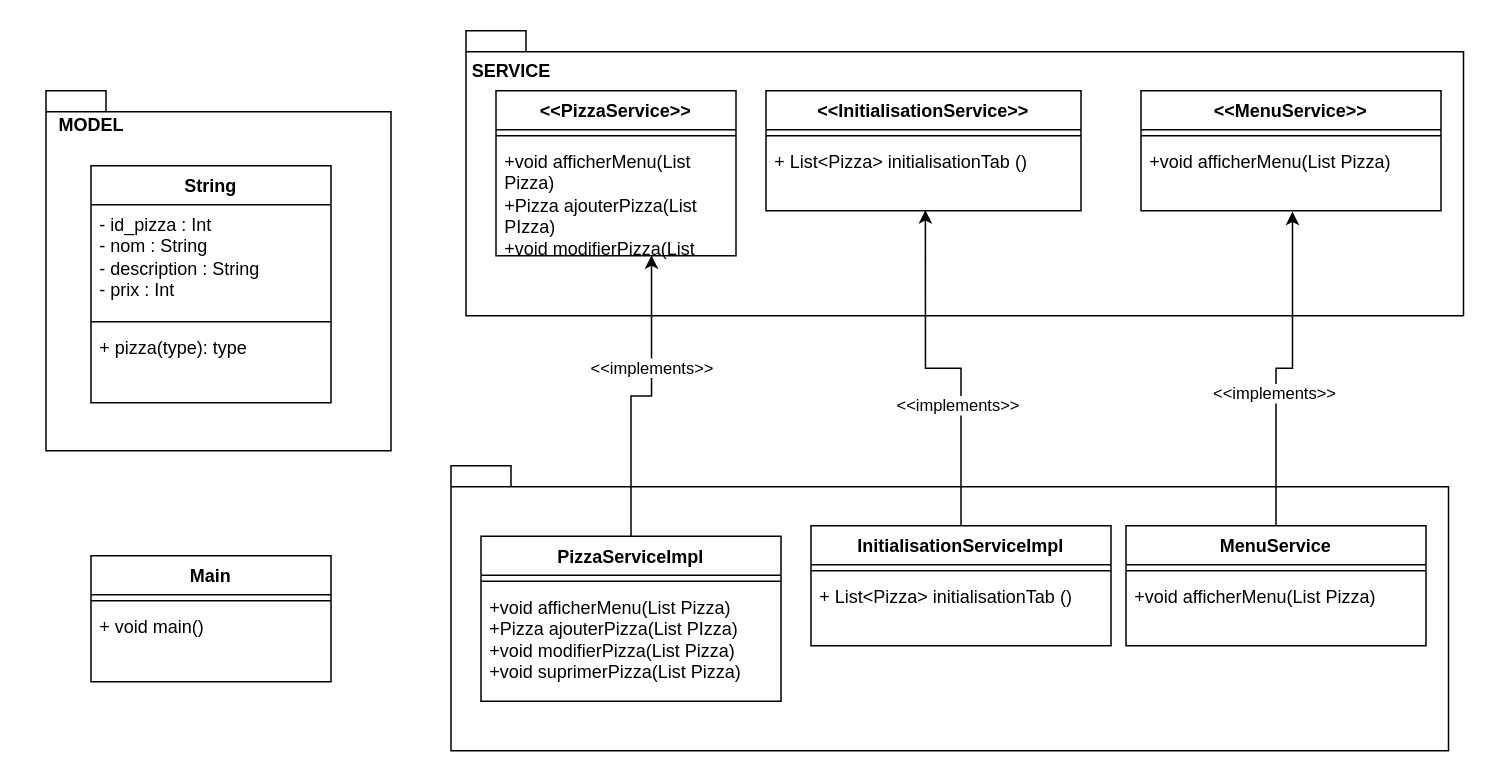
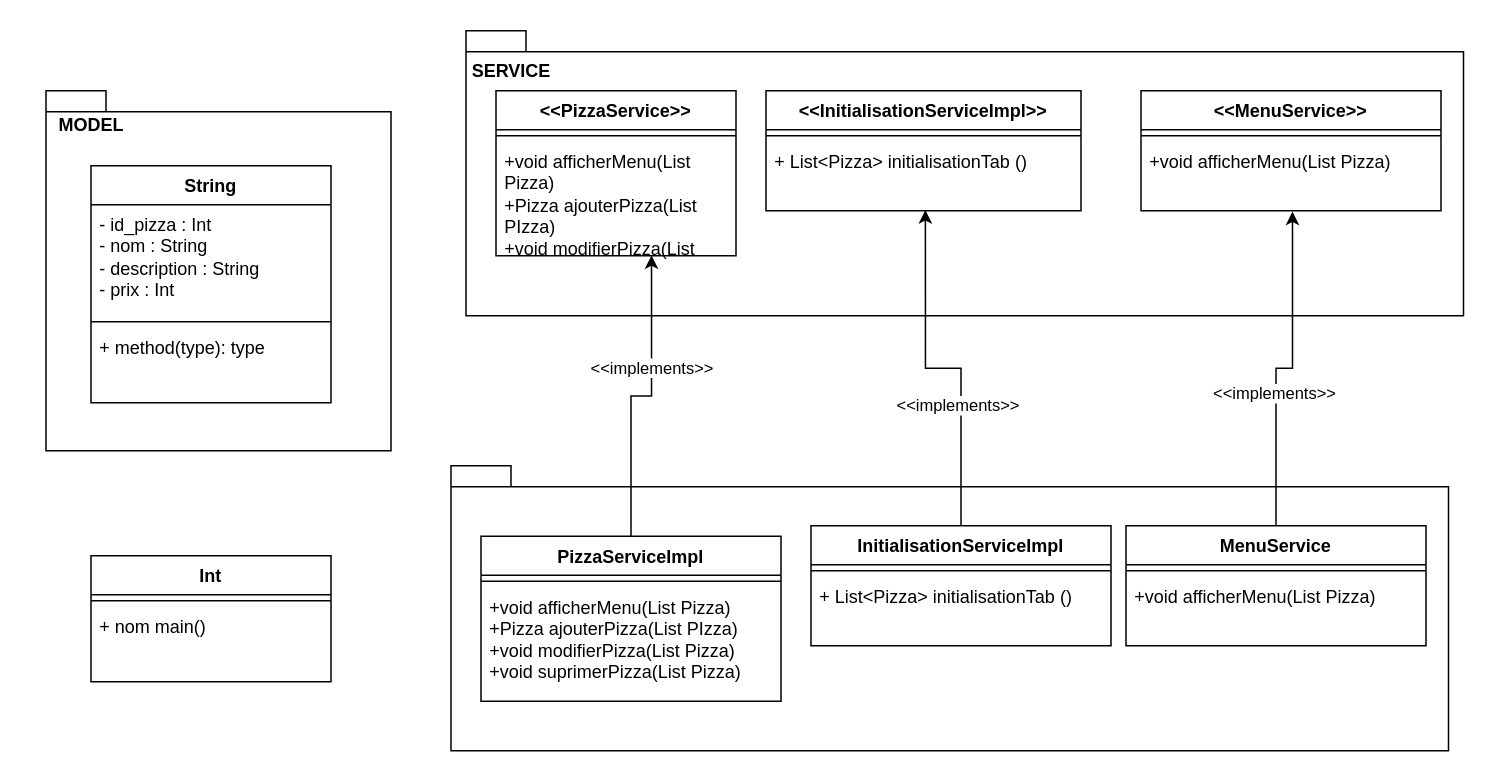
(923, 112) -> (923, 112)
(186, 349) -> (194, 349)
(211, 577) -> (211, 577)
(156, 628) -> (153, 628)
